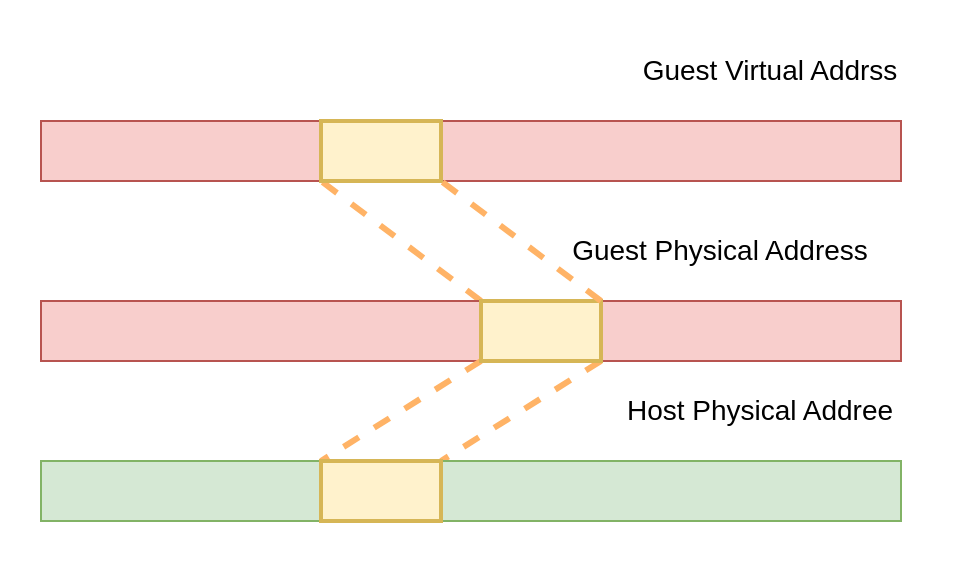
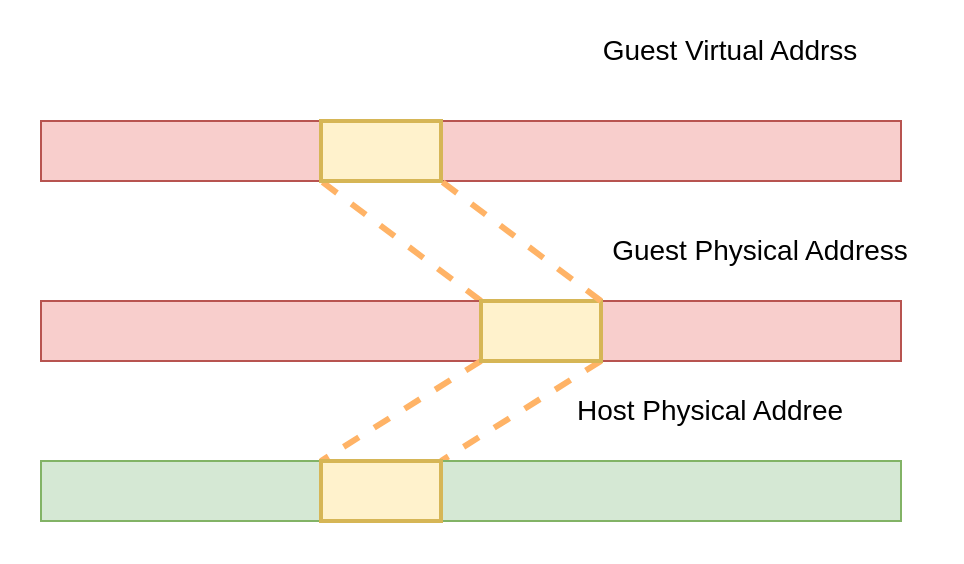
(771, 71) -> (731, 51)
(721, 251) -> (761, 251)
(761, 411) -> (711, 411)
